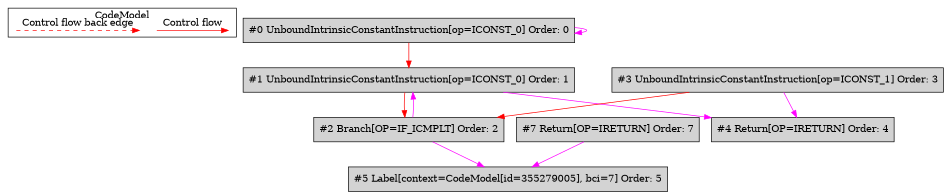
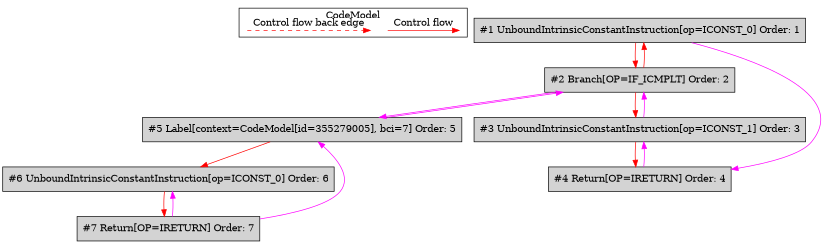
(409, 30) -> none
none -> (635, 101)
(789, 102) -> (635, 151)
none -> (472, 105)
(583, 106) -> (644, 108)
(413, 108) -> (644, 59)
none -> (644, 158)
none -> (168, 179)
